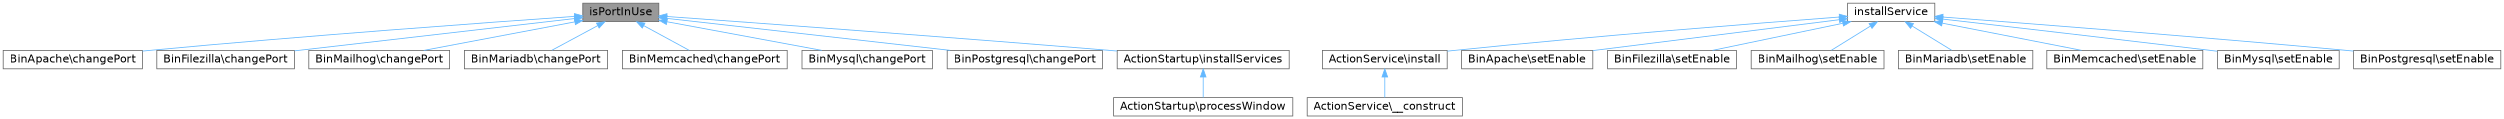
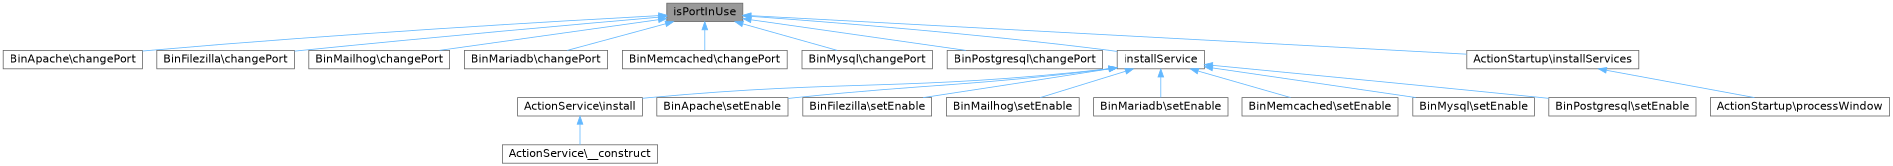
none -> (934, 31)
